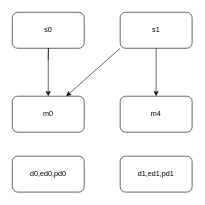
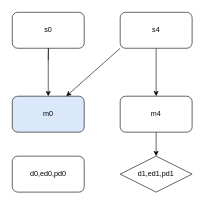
(156, 30) -> (156, 30)
(48, 114) -> (48, 114)
none -> (156, 150)
(156, 174) -> (156, 174)
